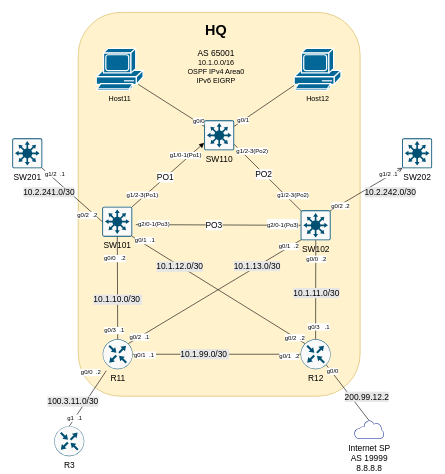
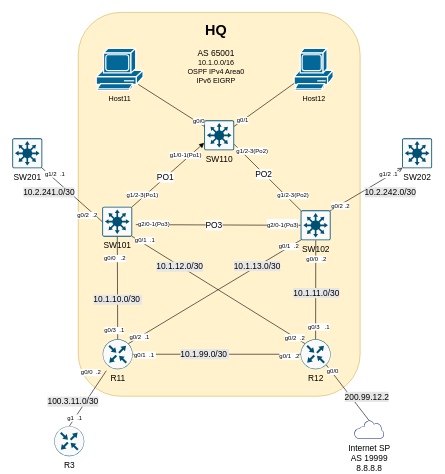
(318, 69) -> (314, 69)
